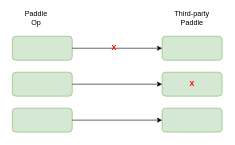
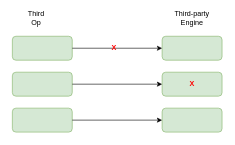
(36, 18) -> (36, 18)
(192, 18) -> (192, 18)
